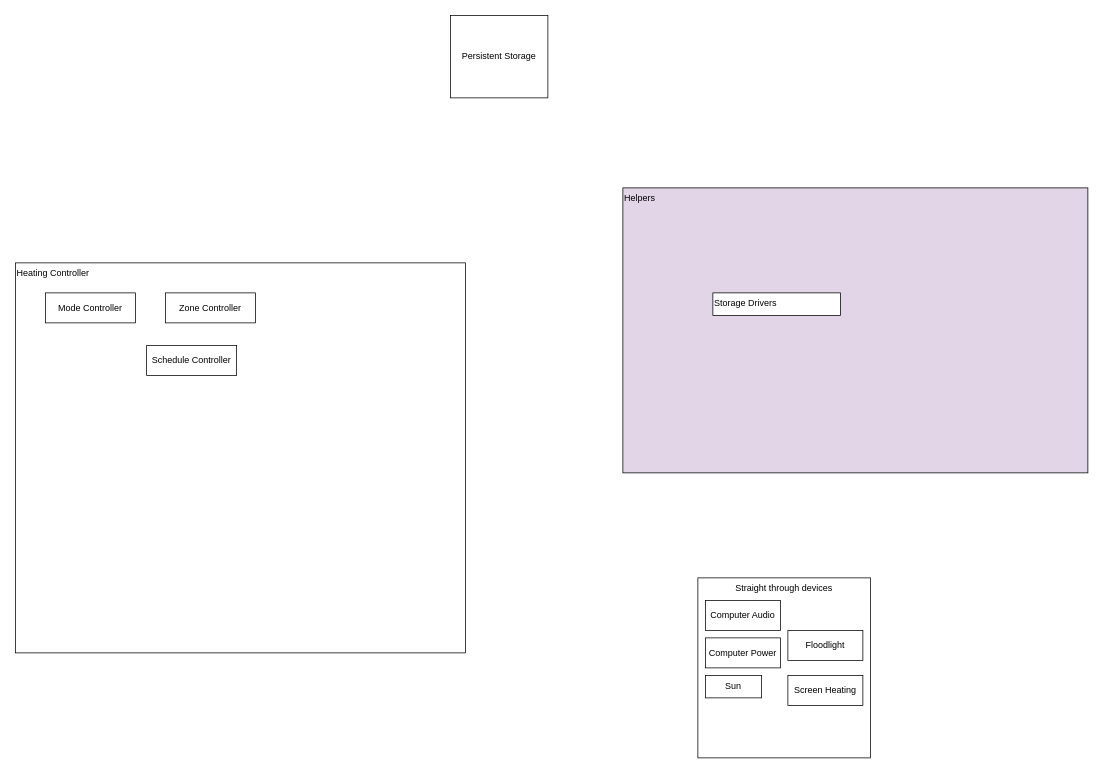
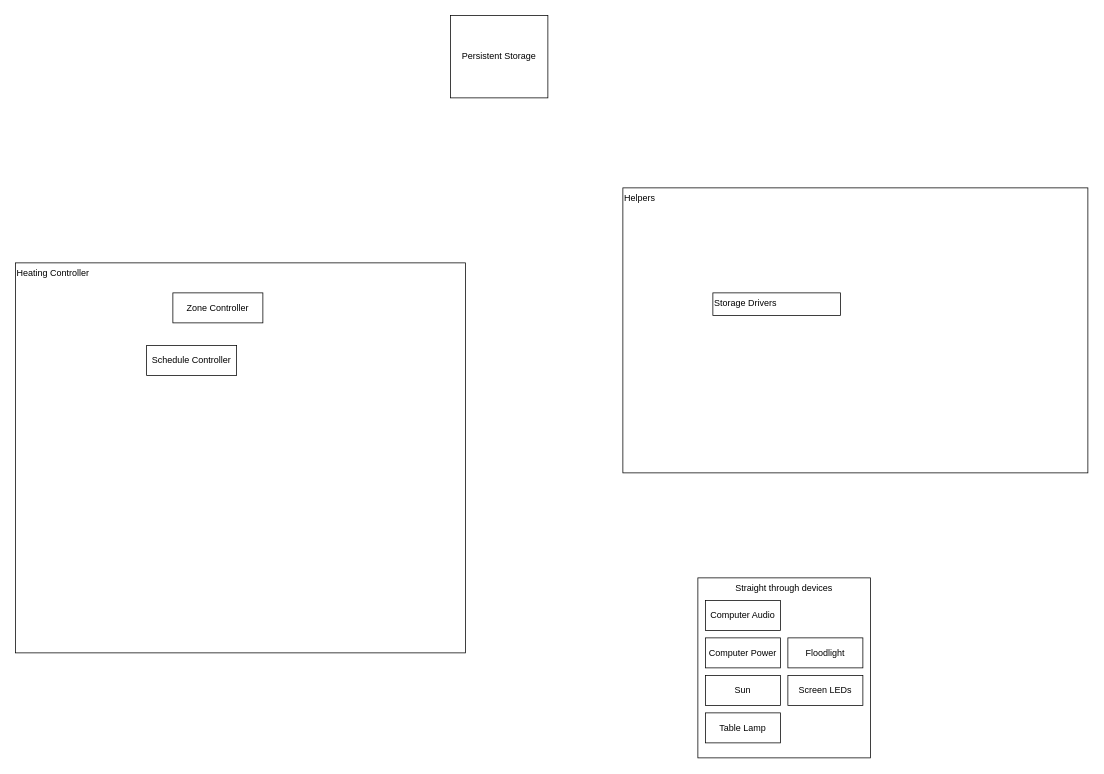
(90, 308) -> none
(210, 308) -> (218, 308)
(855, 330) -> (855, 330)
(825, 645) -> (825, 653)
(734, 687) -> (743, 690)
(825, 690) -> (825, 690)
none -> (743, 728)
